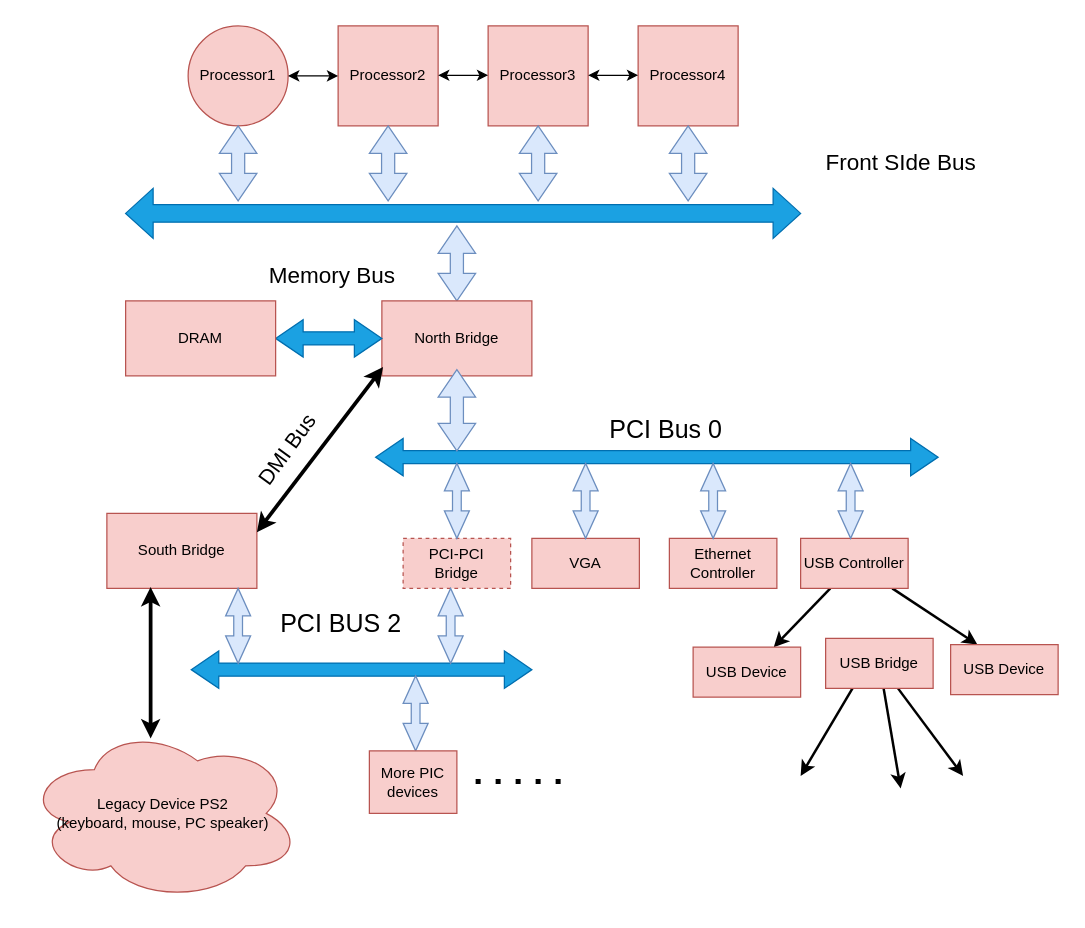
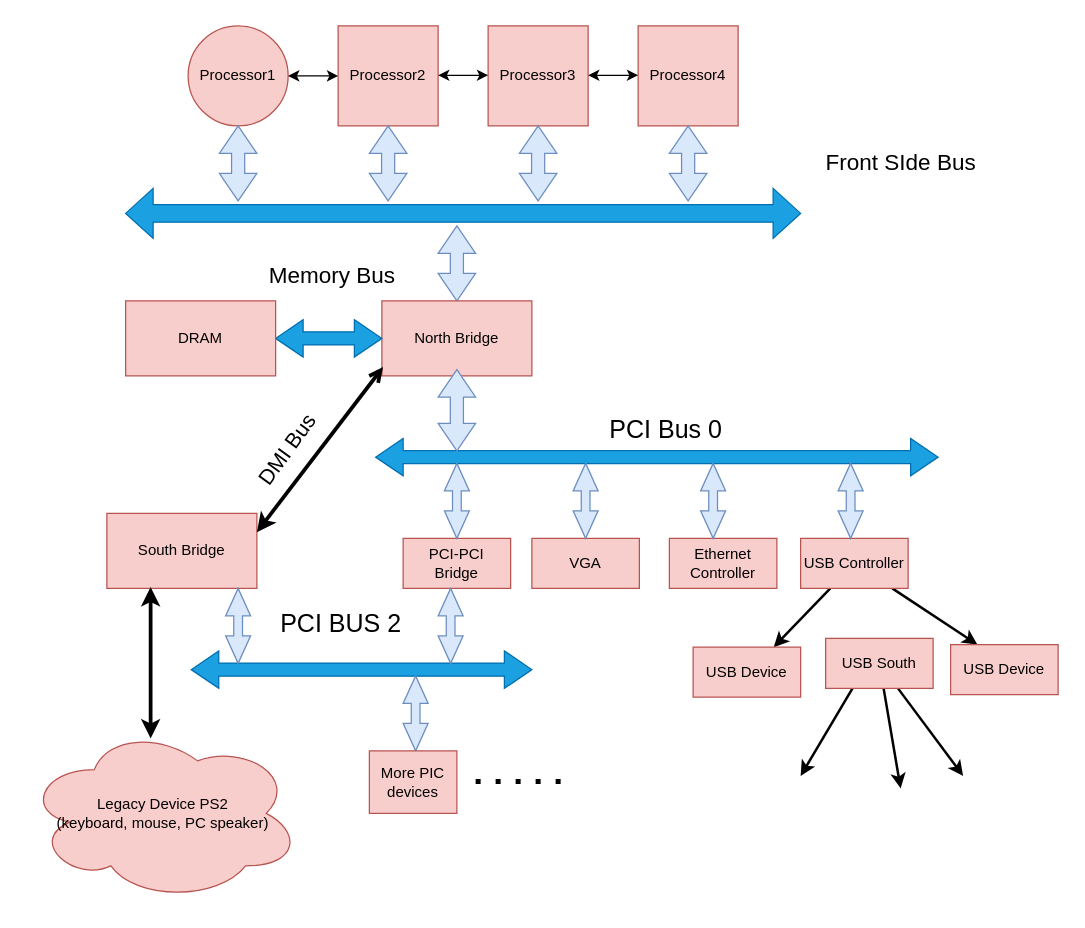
(374, 378) -> (374, 378)
(457, 563) -> (457, 563)
(879, 663) -> (879, 663)
